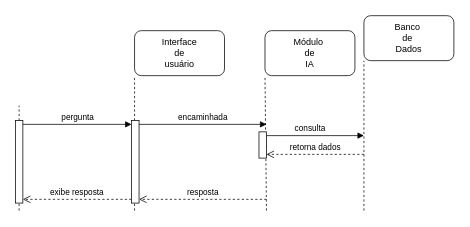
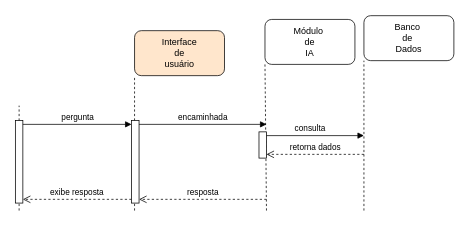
(180, 53) -> (180, 53)
(310, 53) -> (310, 42)
